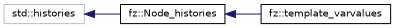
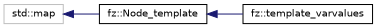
(44, 14) -> (34, 14)
(173, 14) -> (153, 14)
